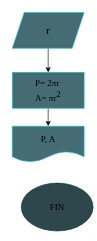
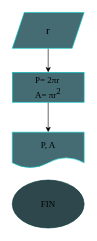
(48, 90) -> (48, 87)
(48, 144) -> (48, 150)
(57, 207) -> (48, 204)
